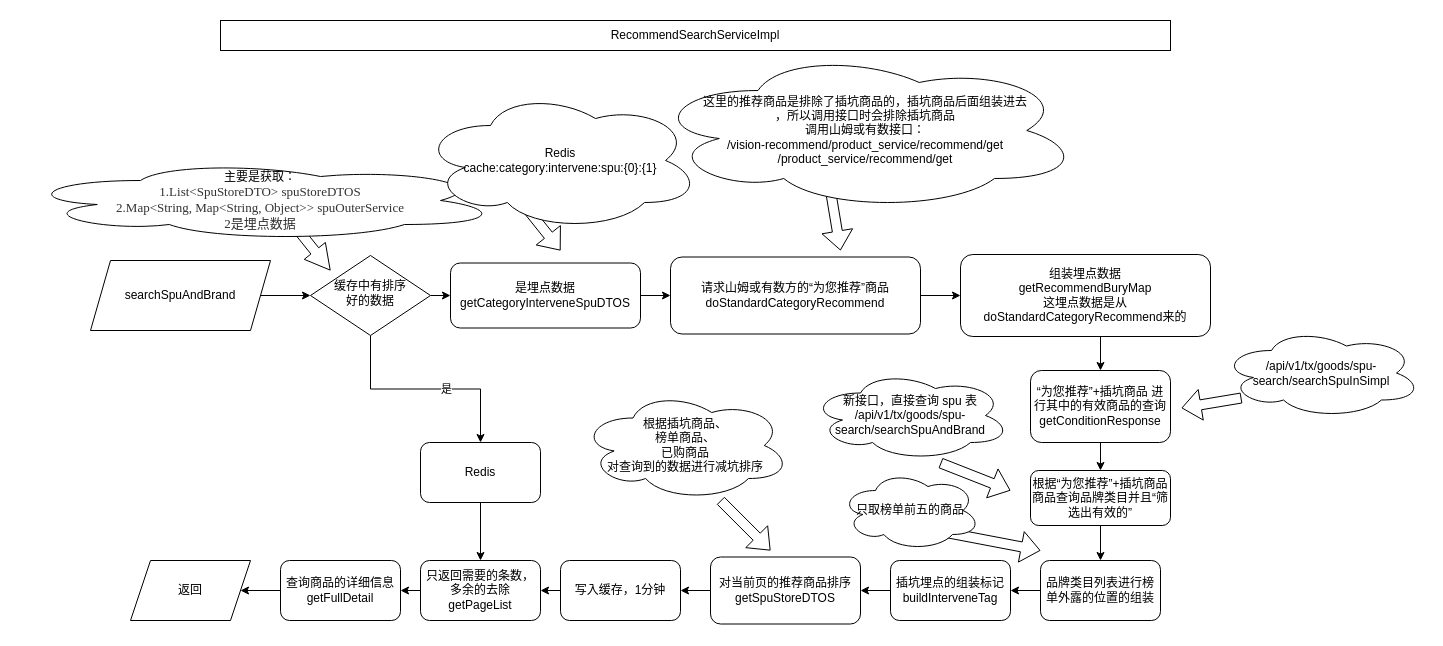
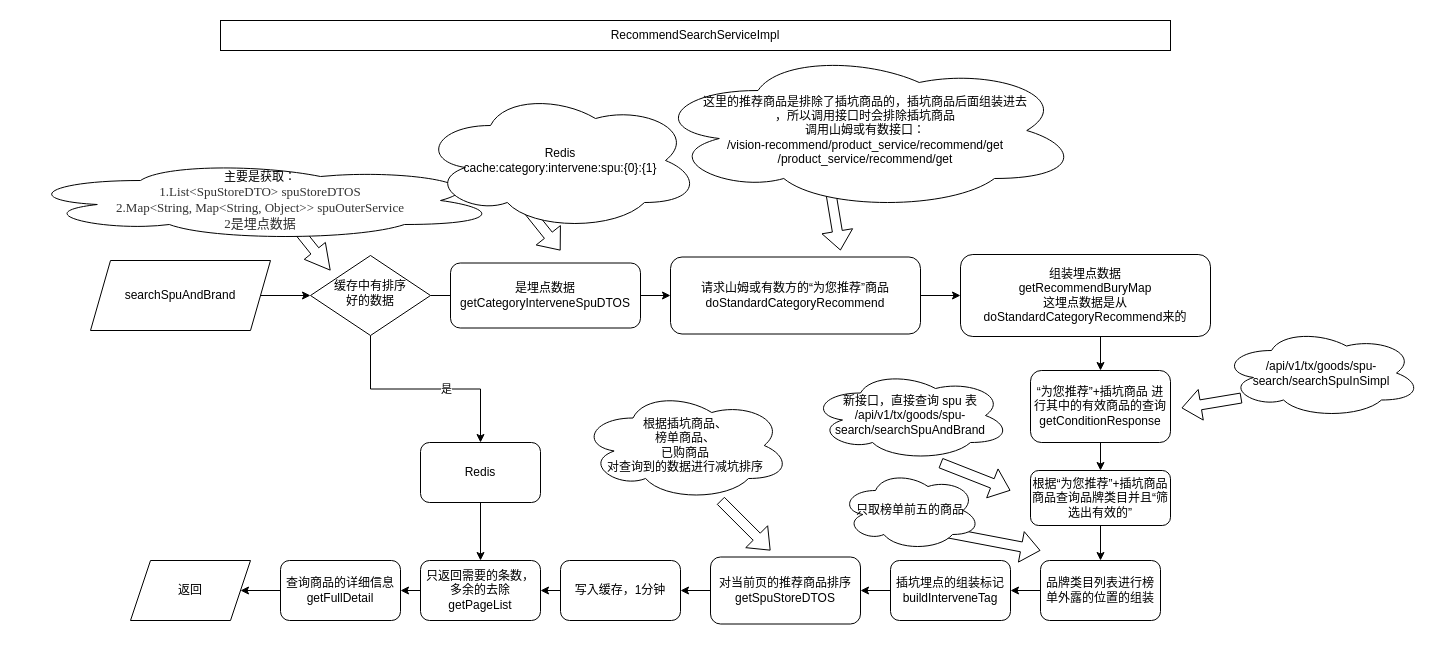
(442, 296) -> (444, 296)
